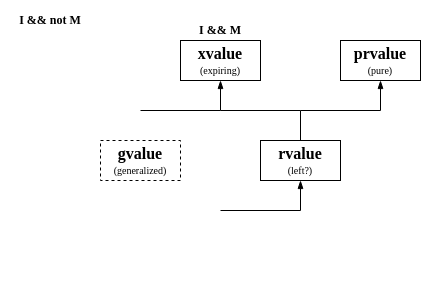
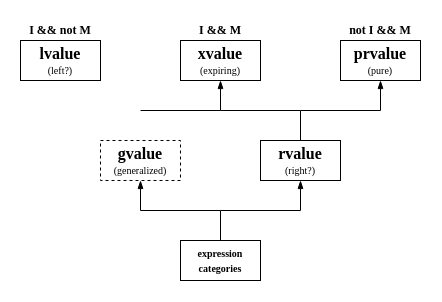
(51, 21) -> (61, 31)
none -> (381, 31)
none -> (61, 61)
(301, 161) -> (301, 161)
none -> (186, 211)
none -> (221, 261)
